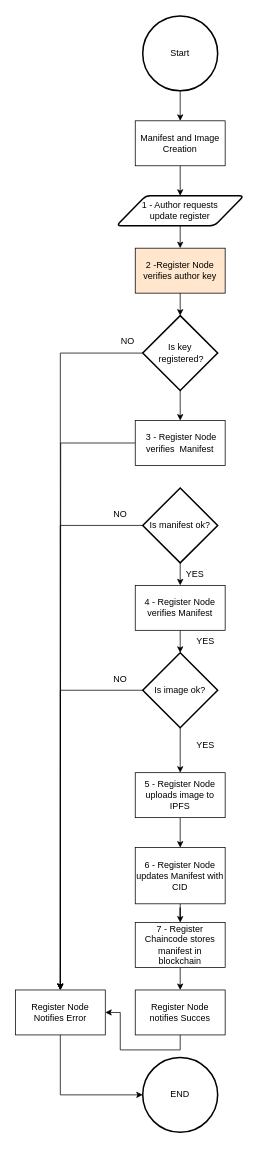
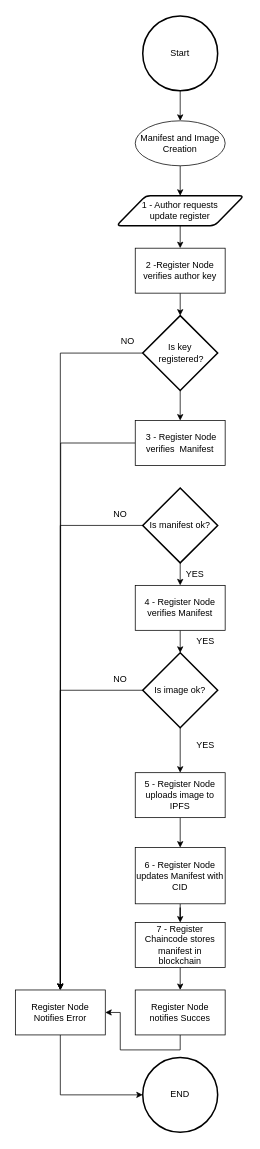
(180, 143) -> (180, 143)
(180, 270) -> (180, 270)
